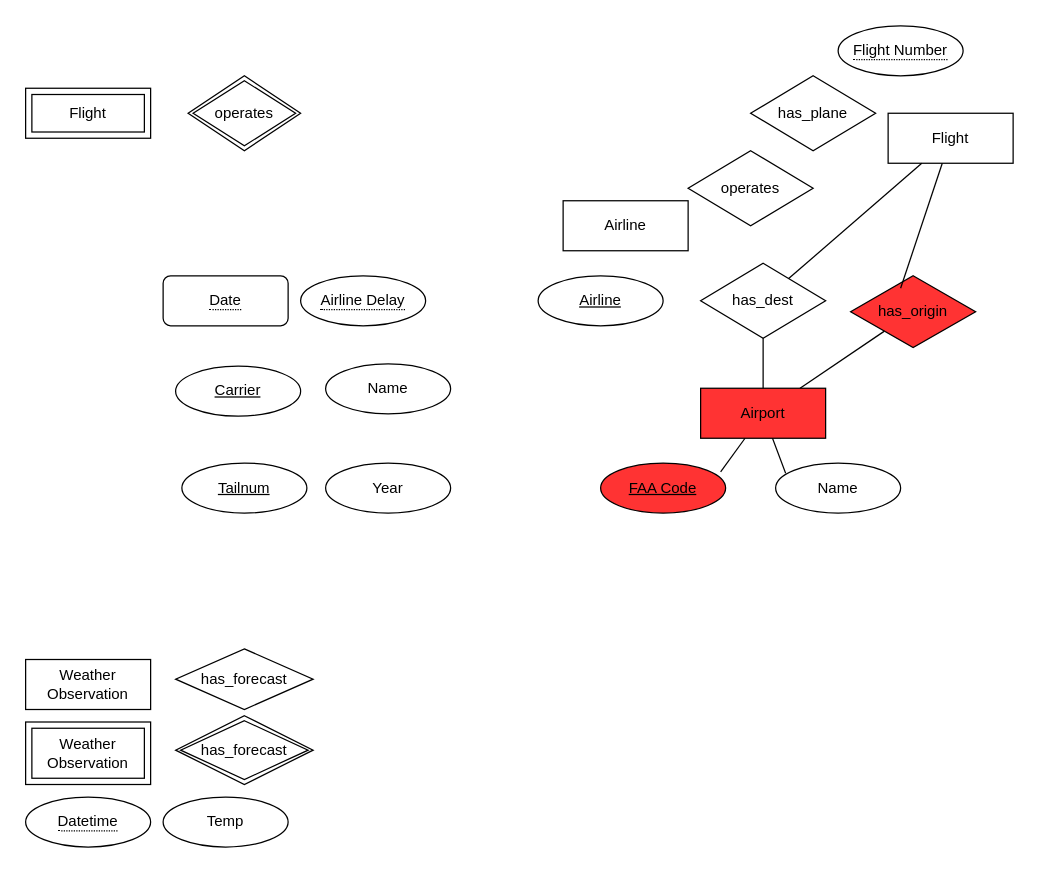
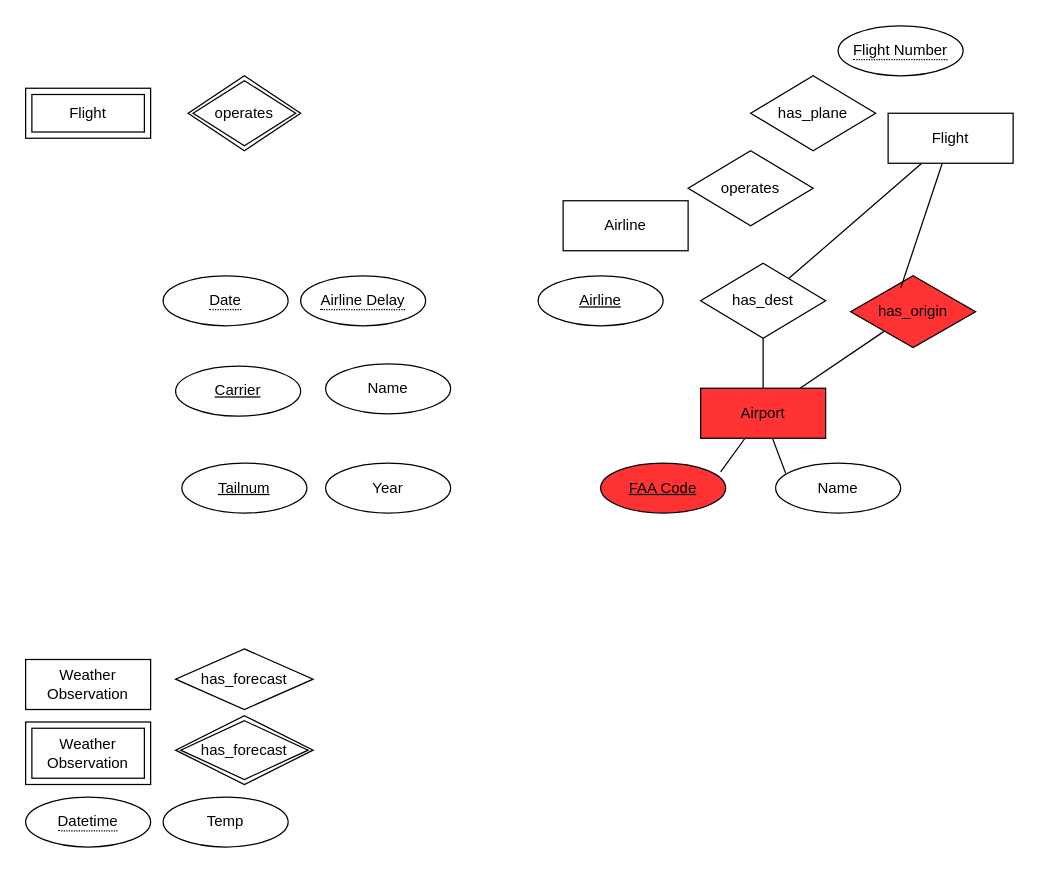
(226, 301) -> (226, 301)
